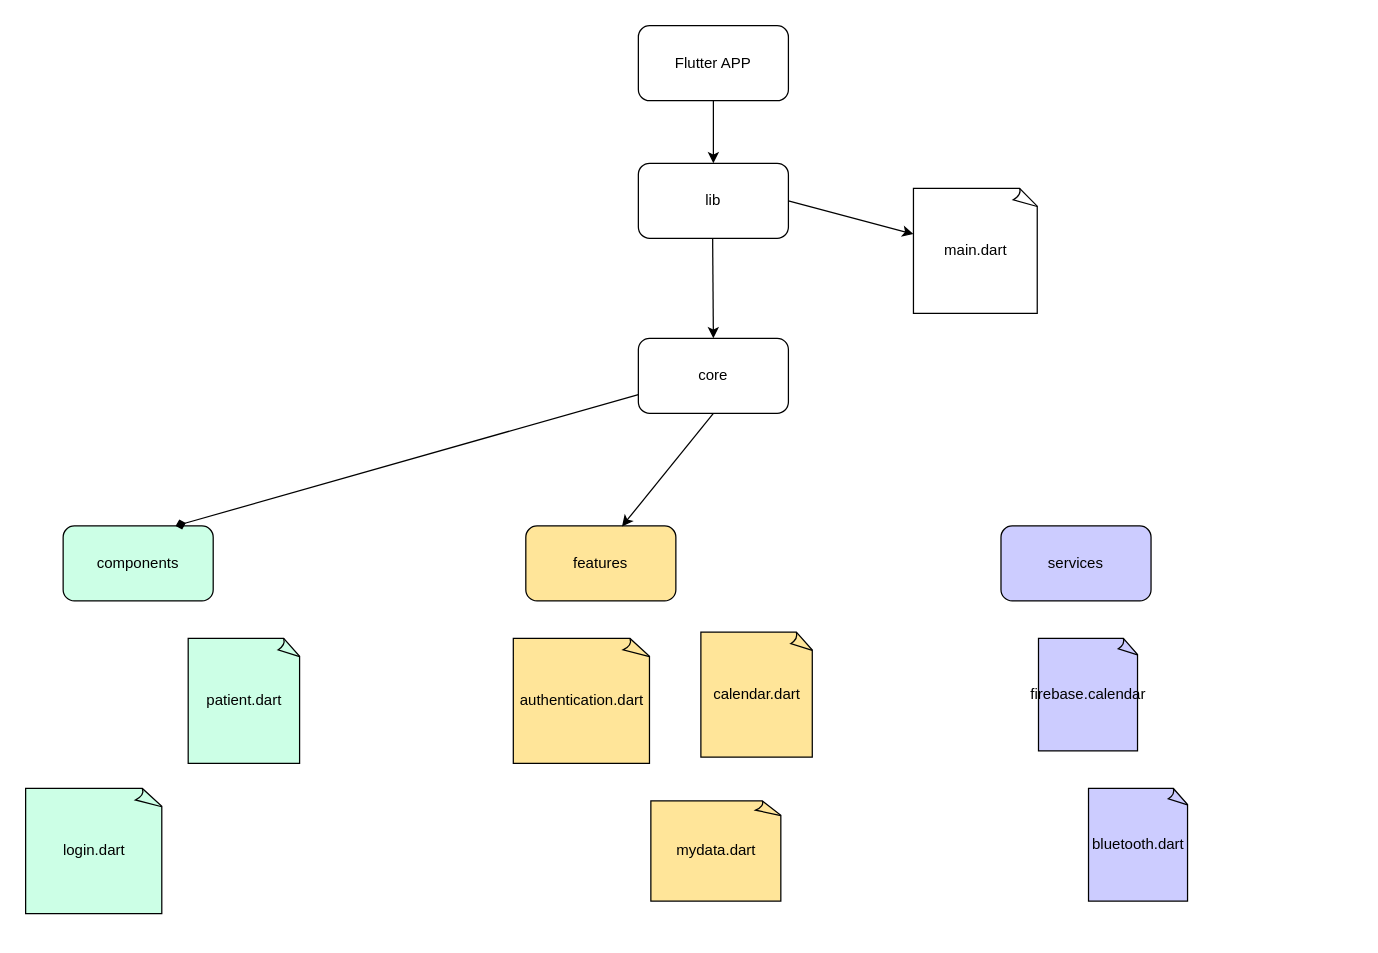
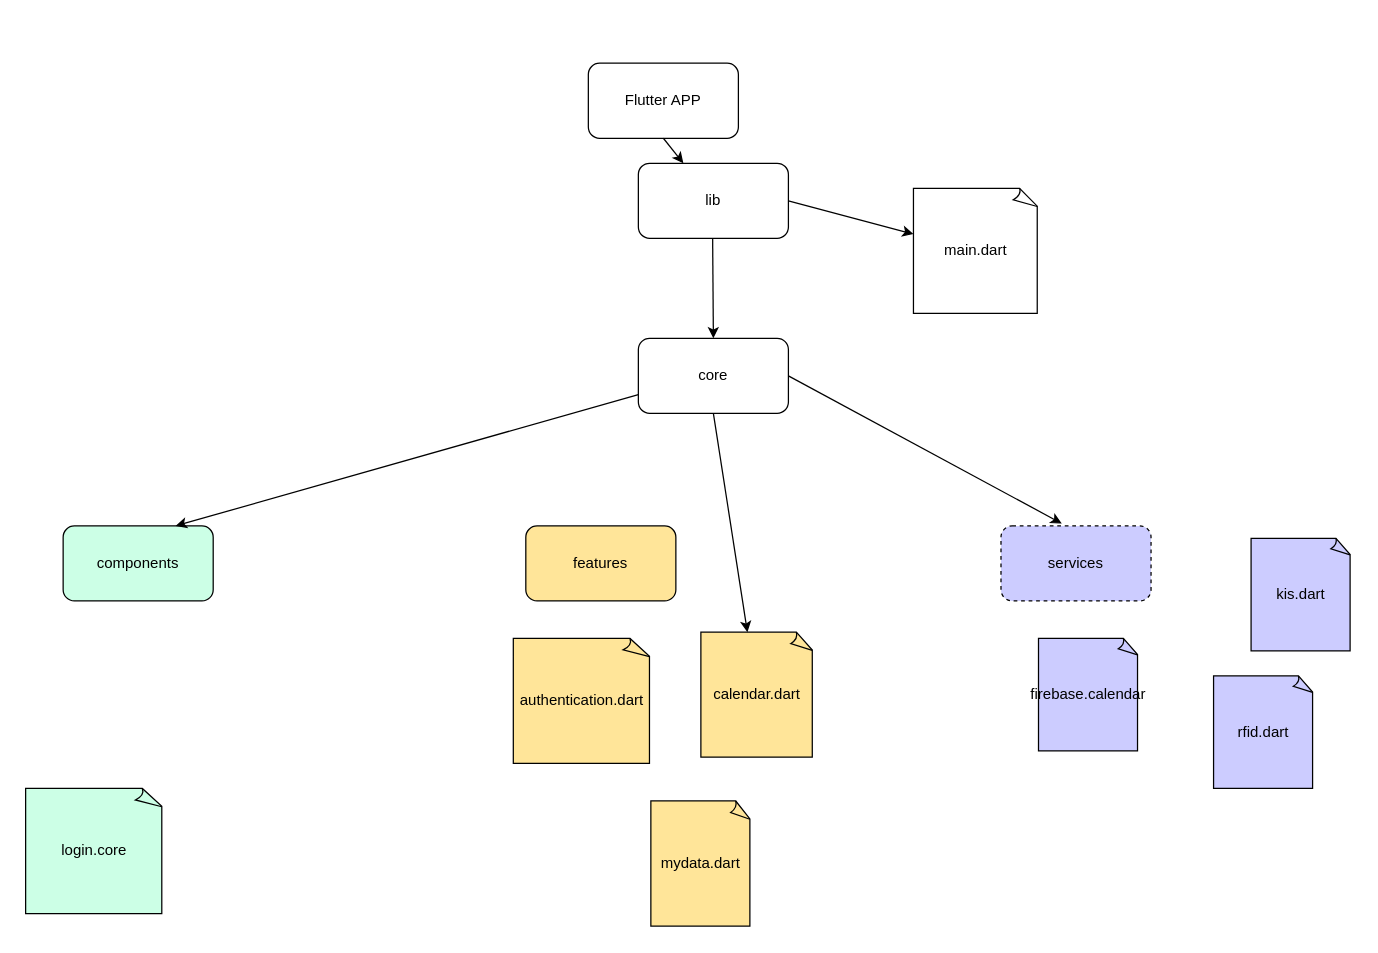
(713, 63) -> (663, 101)
none -> (921, 448)
(670, 466) -> (729, 518)
(186, 523) -> (185, 523)
(1076, 563) -> (1076, 563)
none -> (1301, 594)
(244, 701) -> none
none -> (1263, 732)
(1138, 844) -> none
(94, 851) -> (94, 851)
(716, 851) -> (701, 863)
